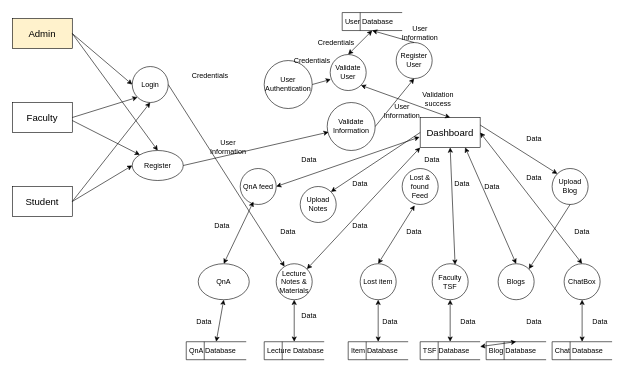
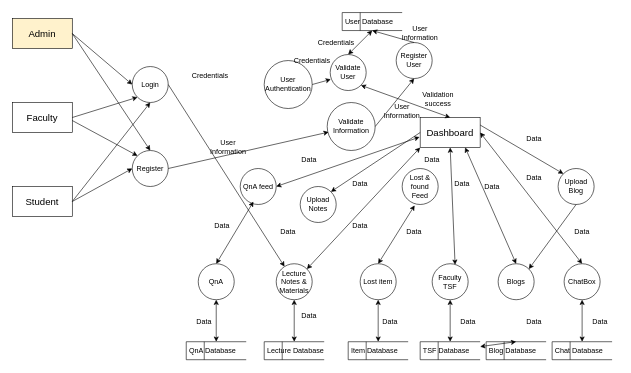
(158, 165) -> (150, 168)
(570, 186) -> (576, 186)
(224, 282) -> (216, 282)
